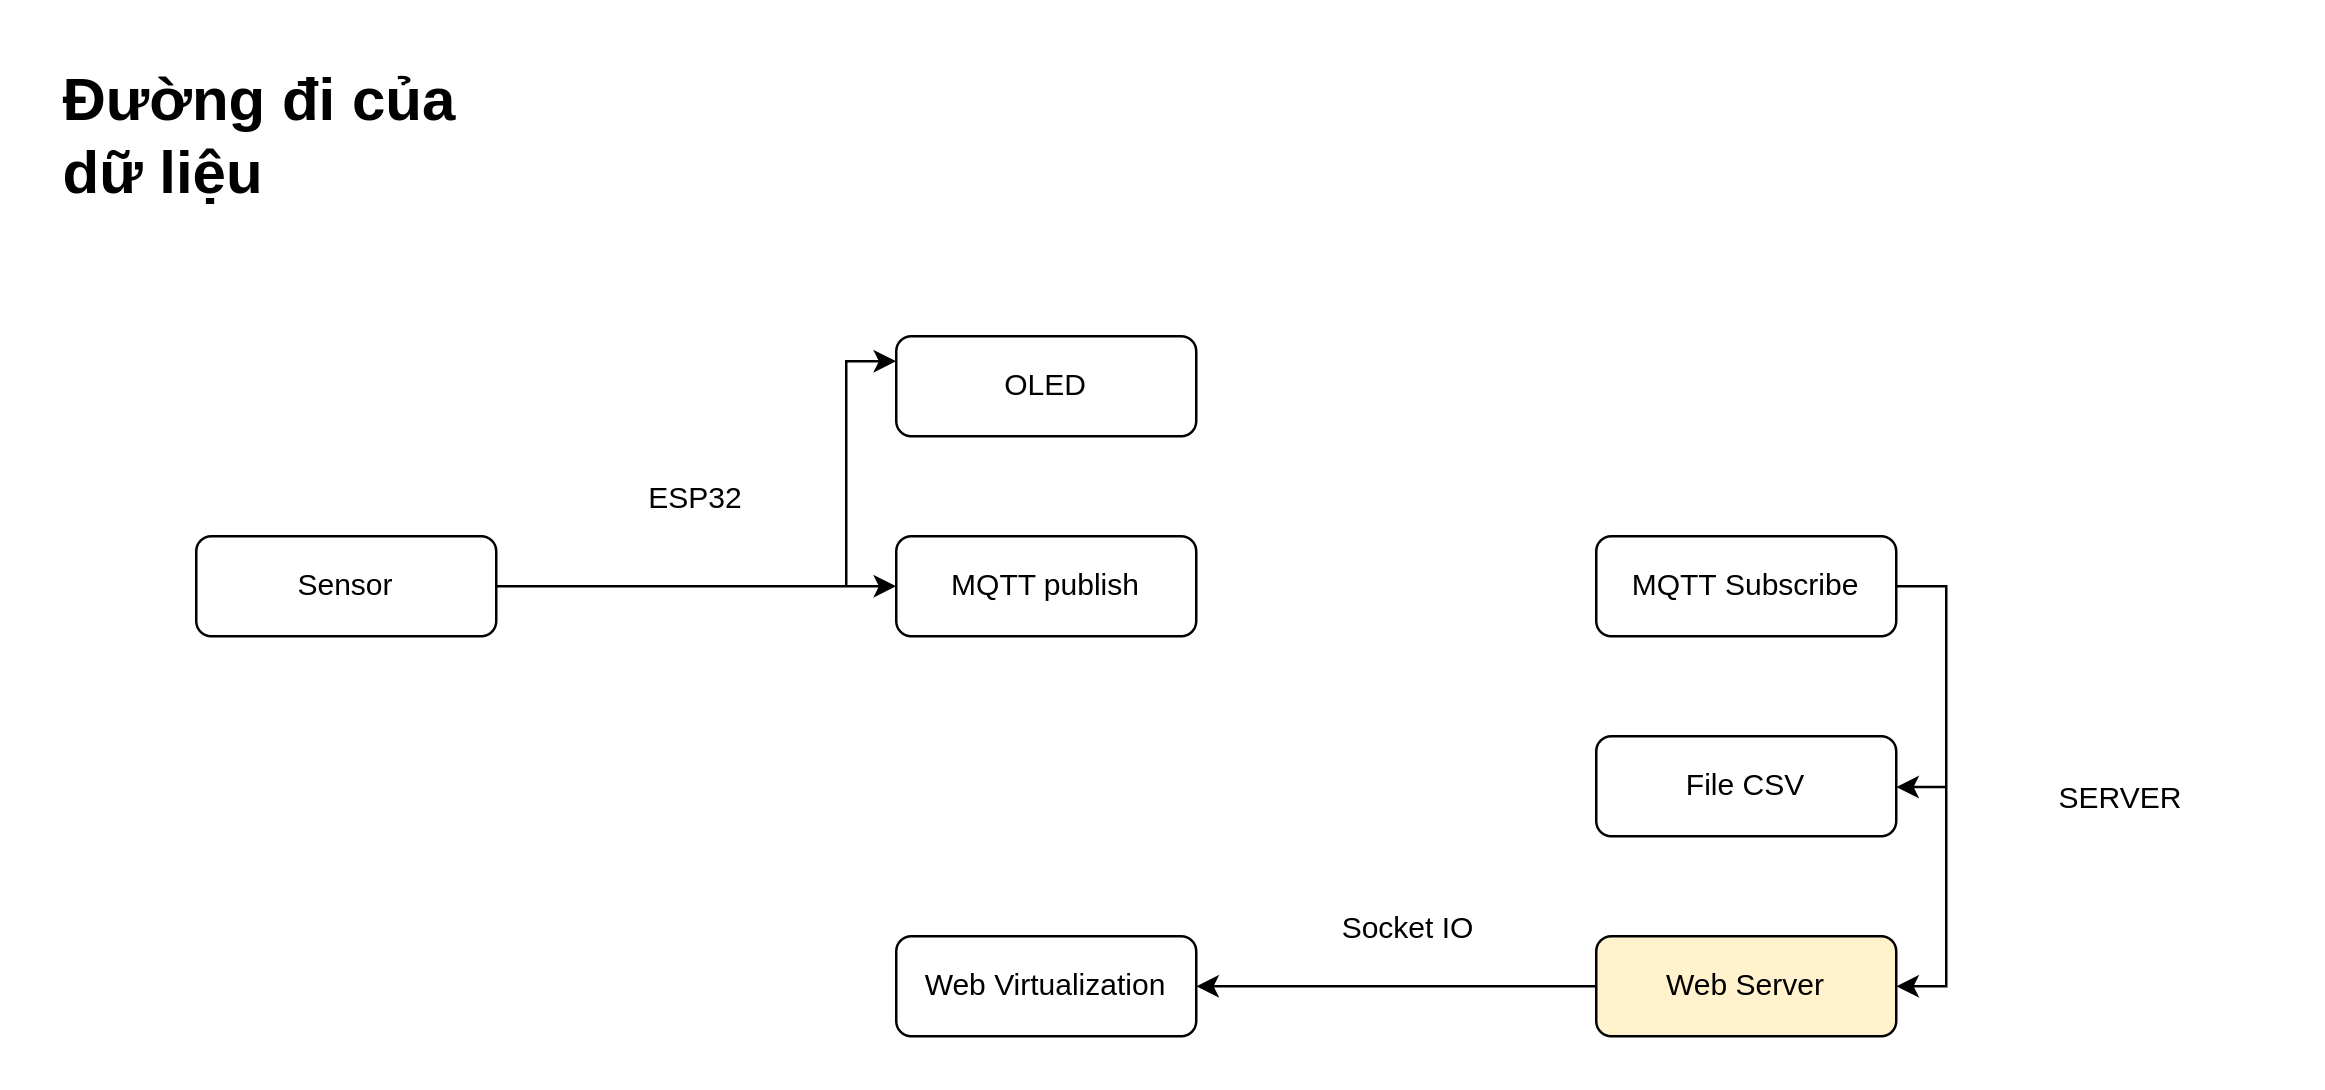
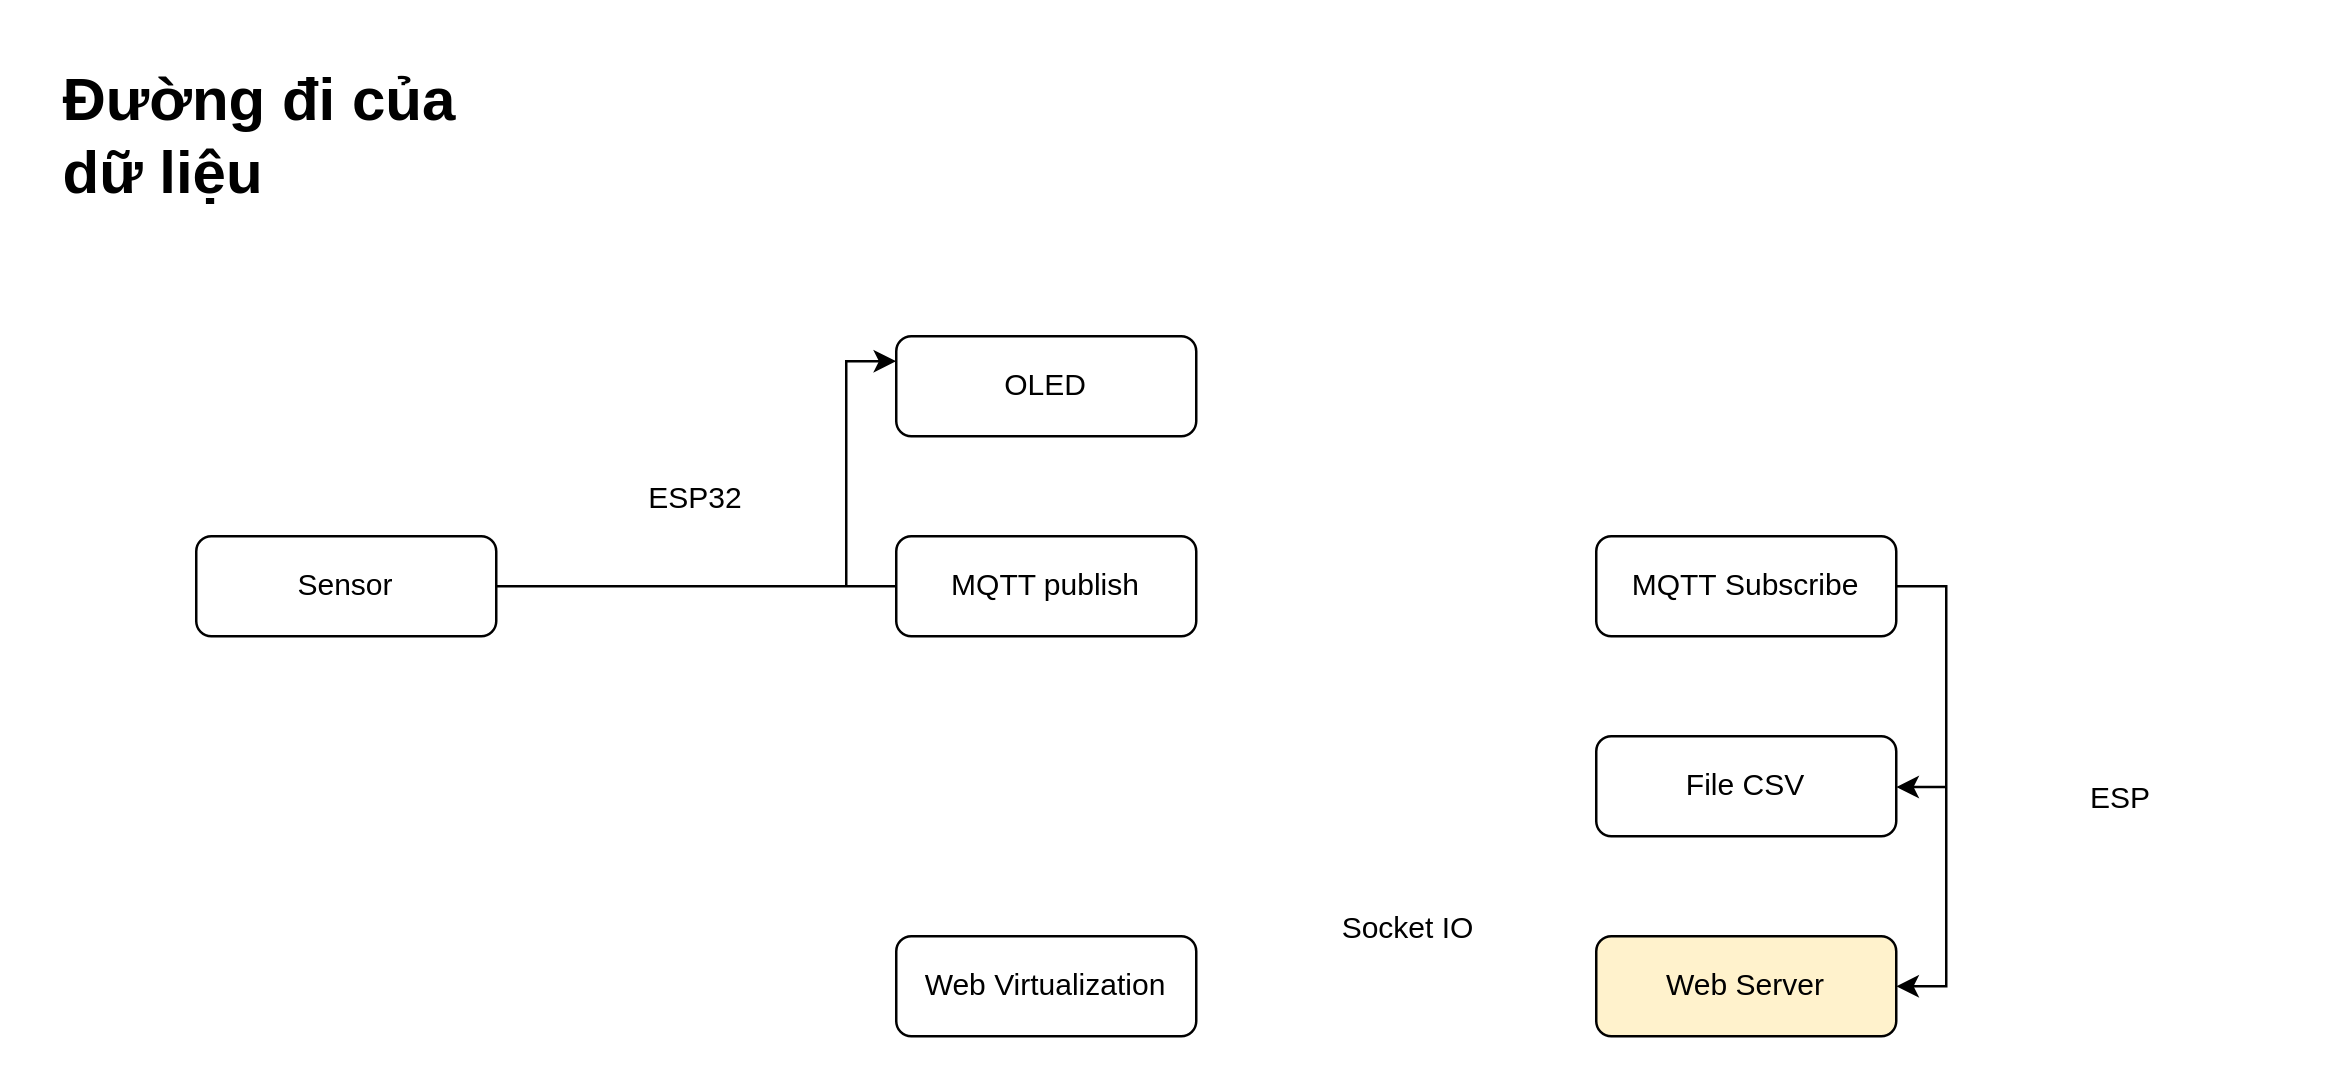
(878, 586) -> (885, 586)
(2121, 799) -> (2121, 799)
(1404, 986) -> none
